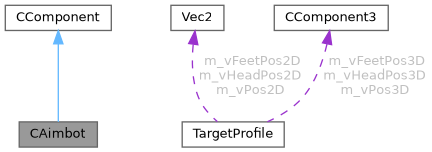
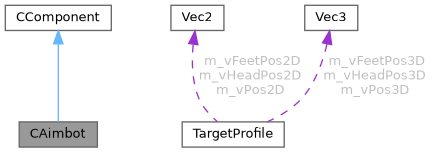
(331, 18) -> (331, 18)
